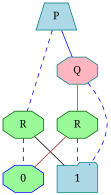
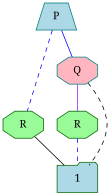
(107, 124) -> (107, 124)
(23, 179) -> none
(77, 179) -> (77, 179)
